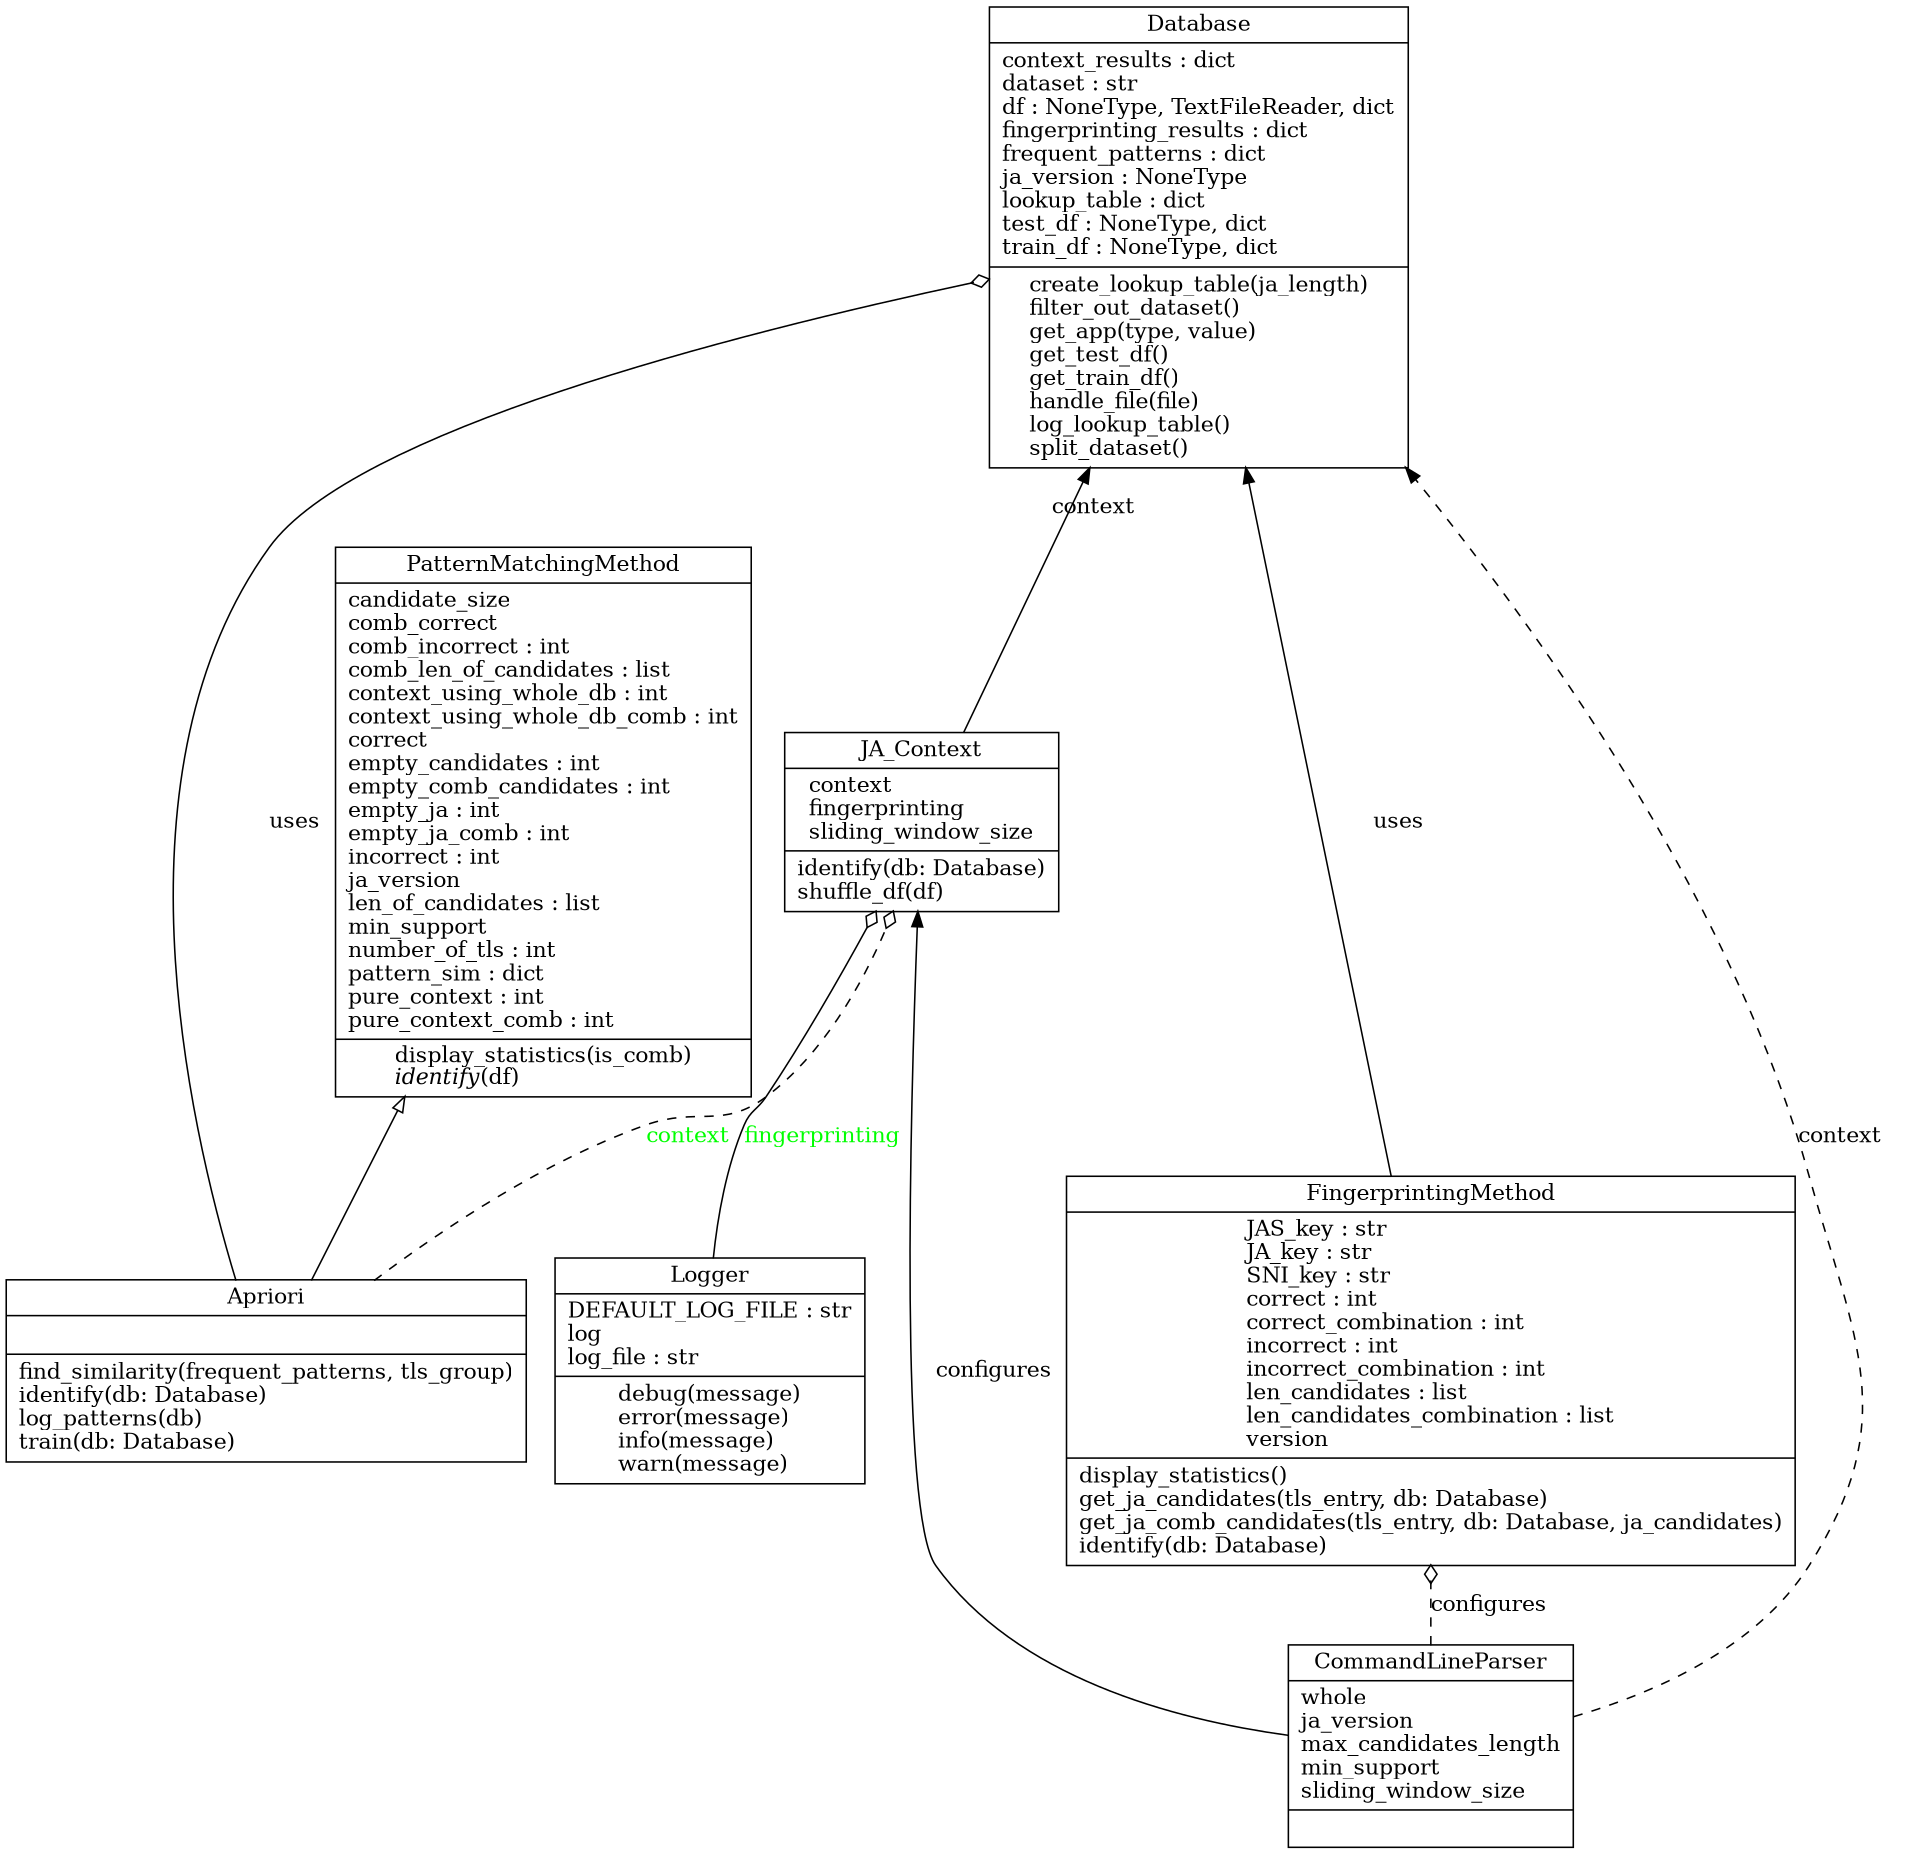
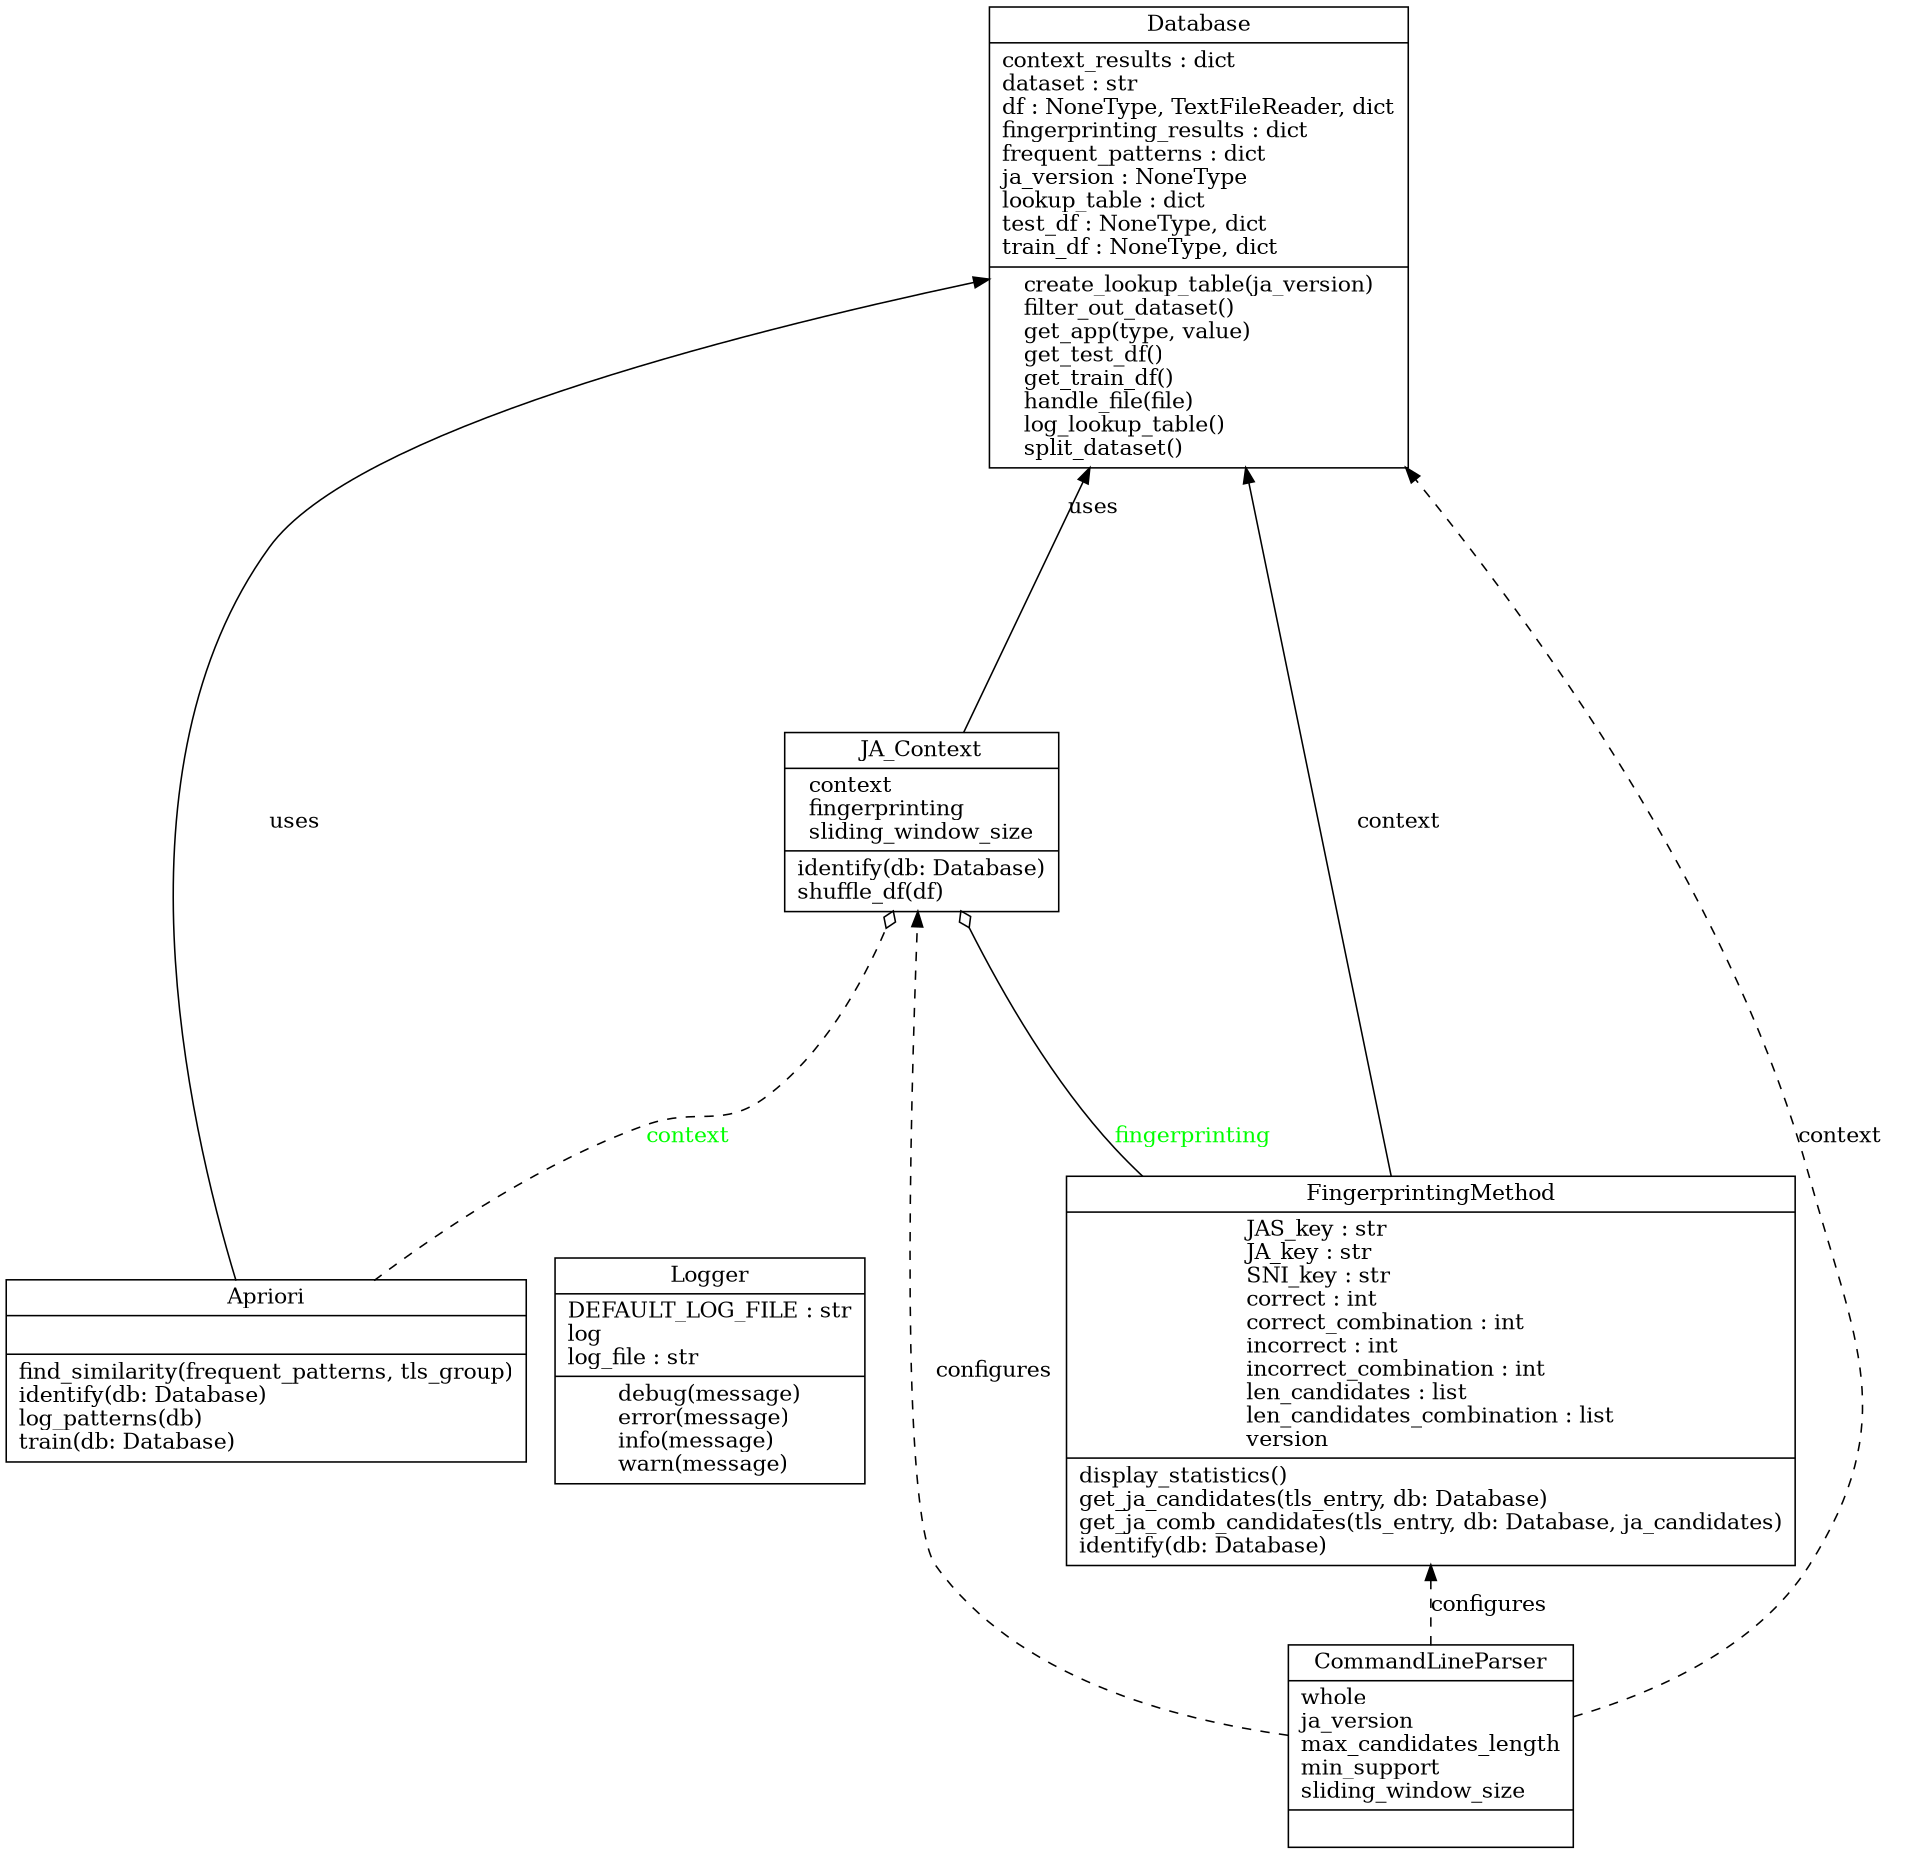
(1199, 285) -> (1199, 285)
(1094, 508) -> (1094, 508)
(271, 546) -> (271, 546)
(543, 822) -> none
(1399, 822) -> (1399, 822)
(788, 1063) -> (1046, 1059)
(915, 1448) -> (915, 1448)
(1431, 1613) -> (1431, 1613)
